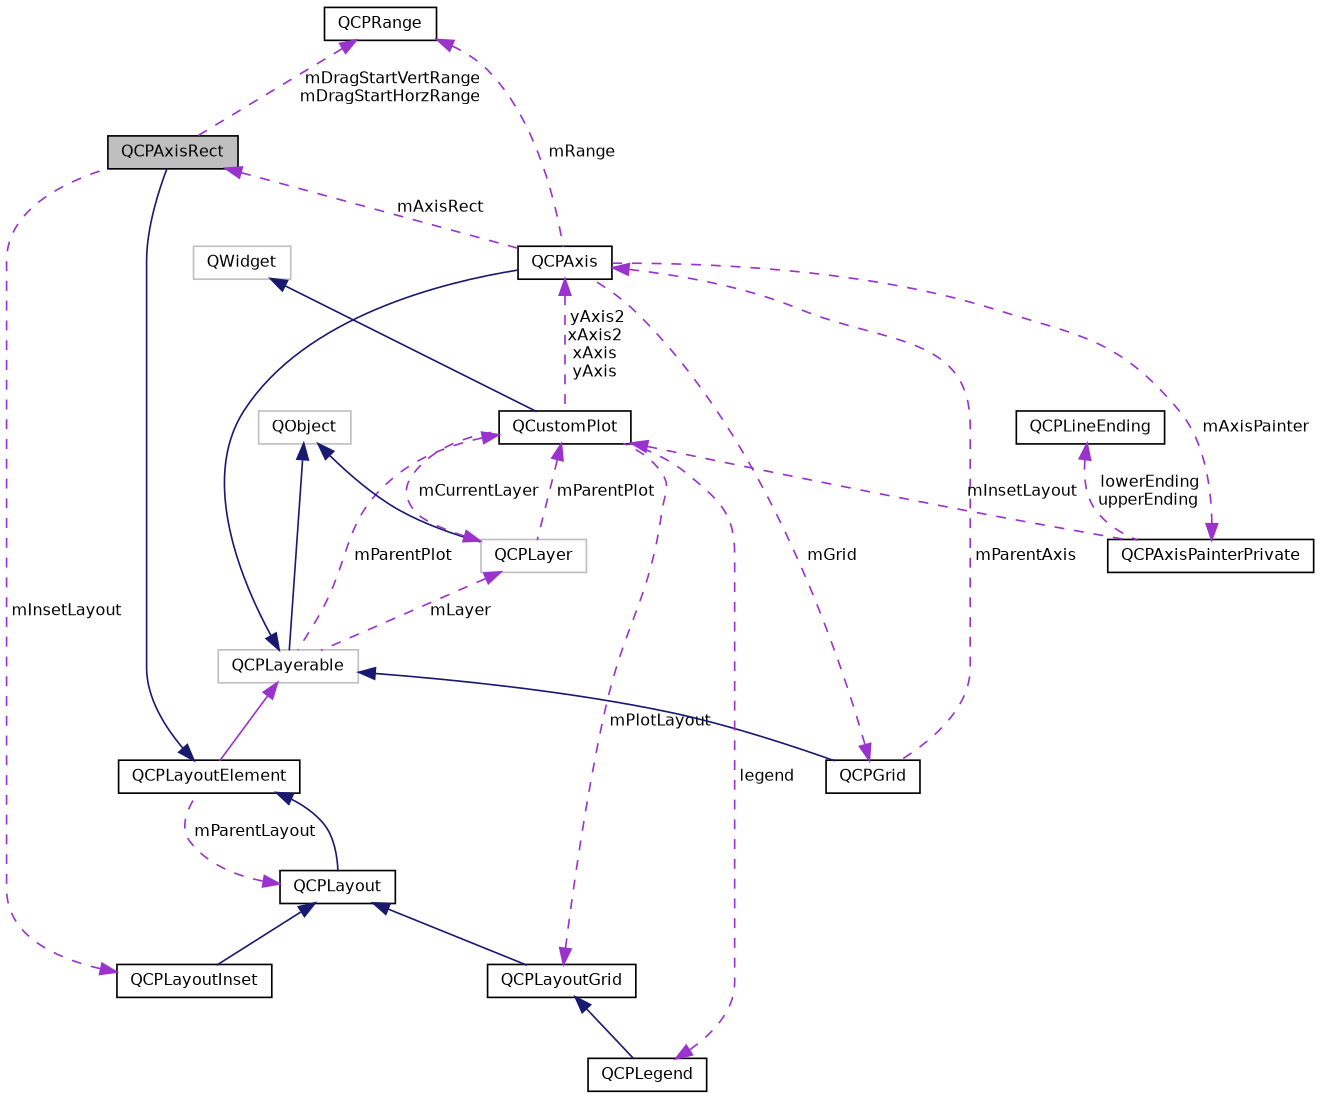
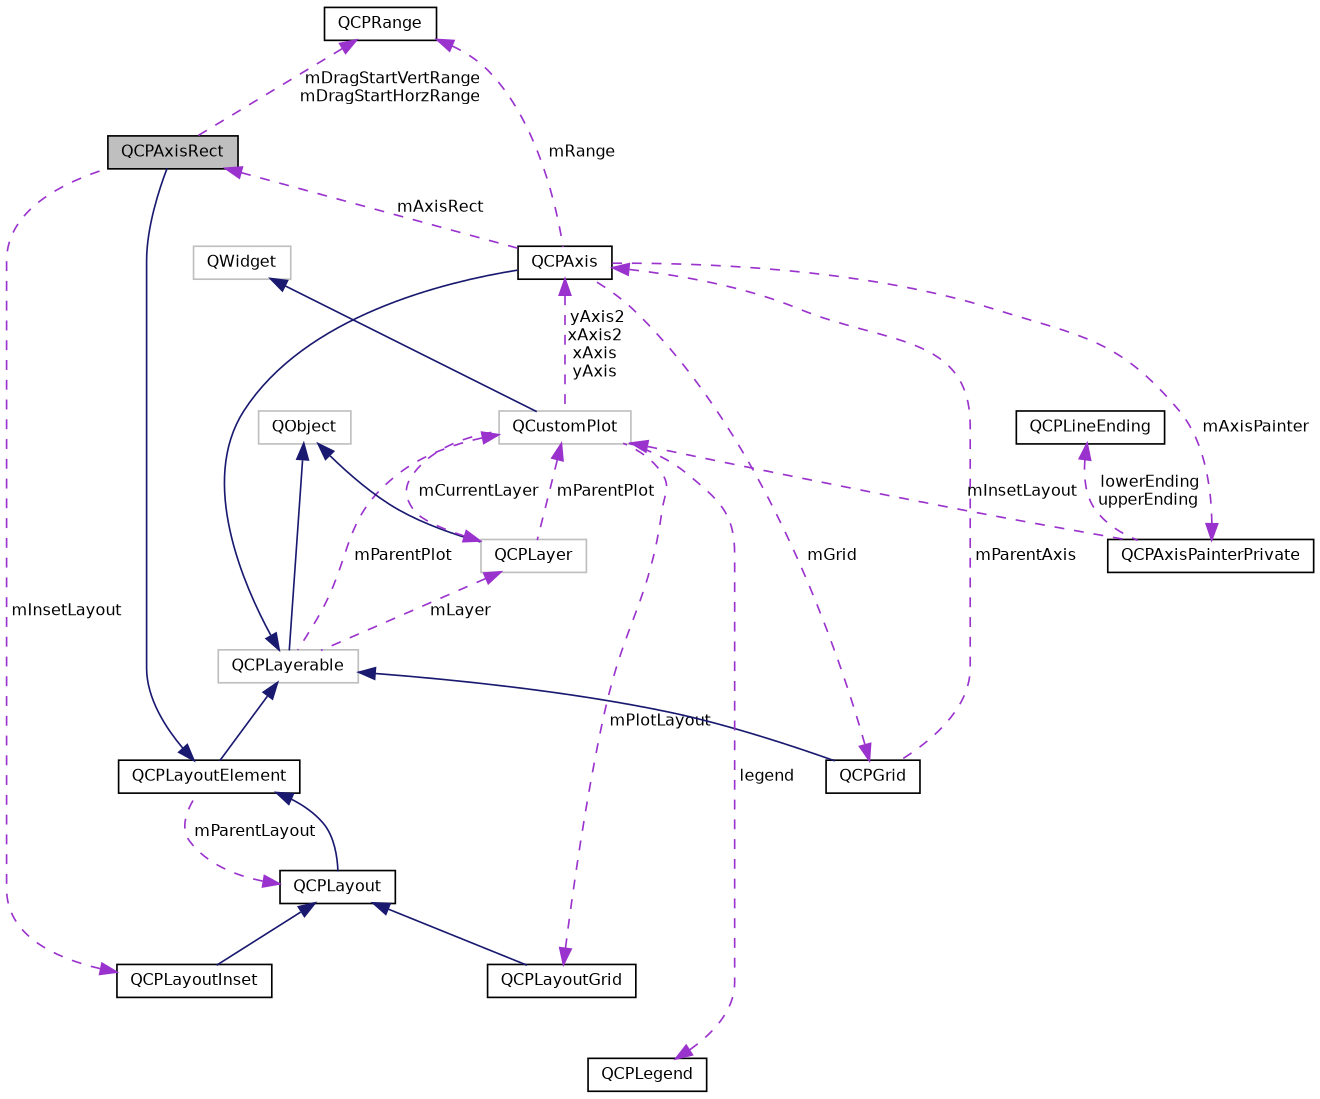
(565, 427) -> (565, 427)
(244, 728) -> (244, 728)
(610, 1034) -> none
